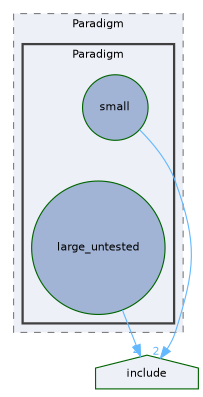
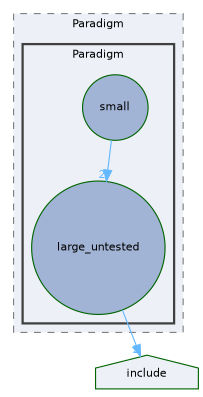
(191, 240) -> (110, 155)
